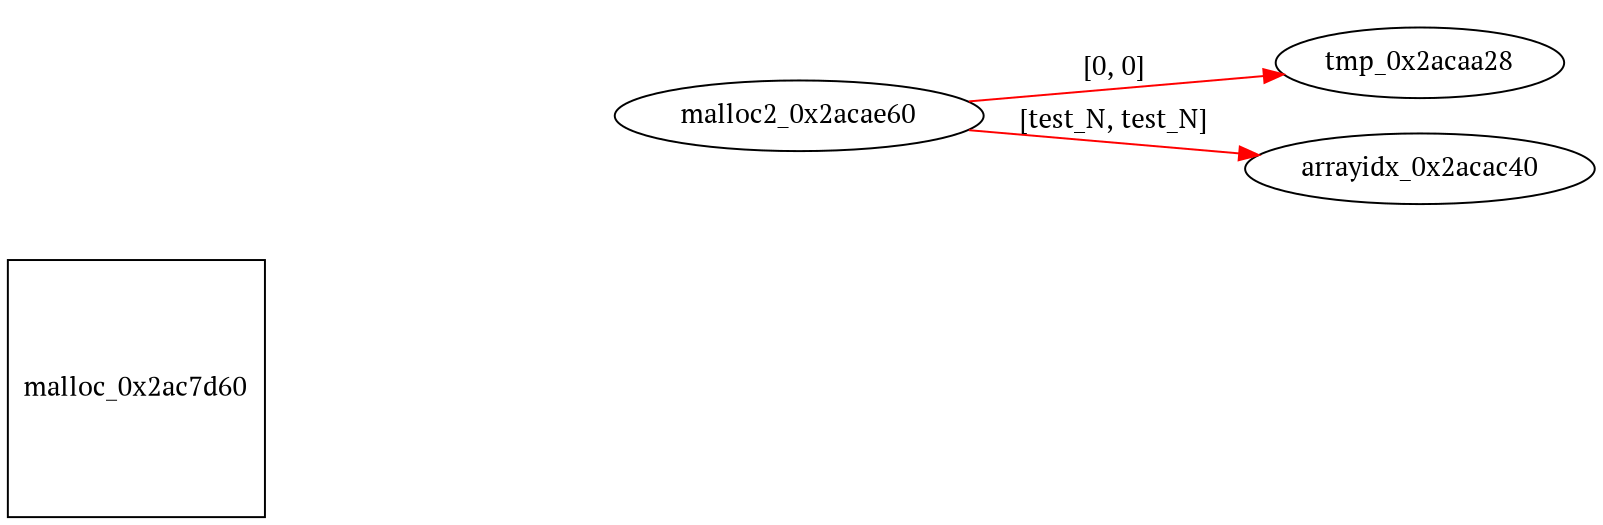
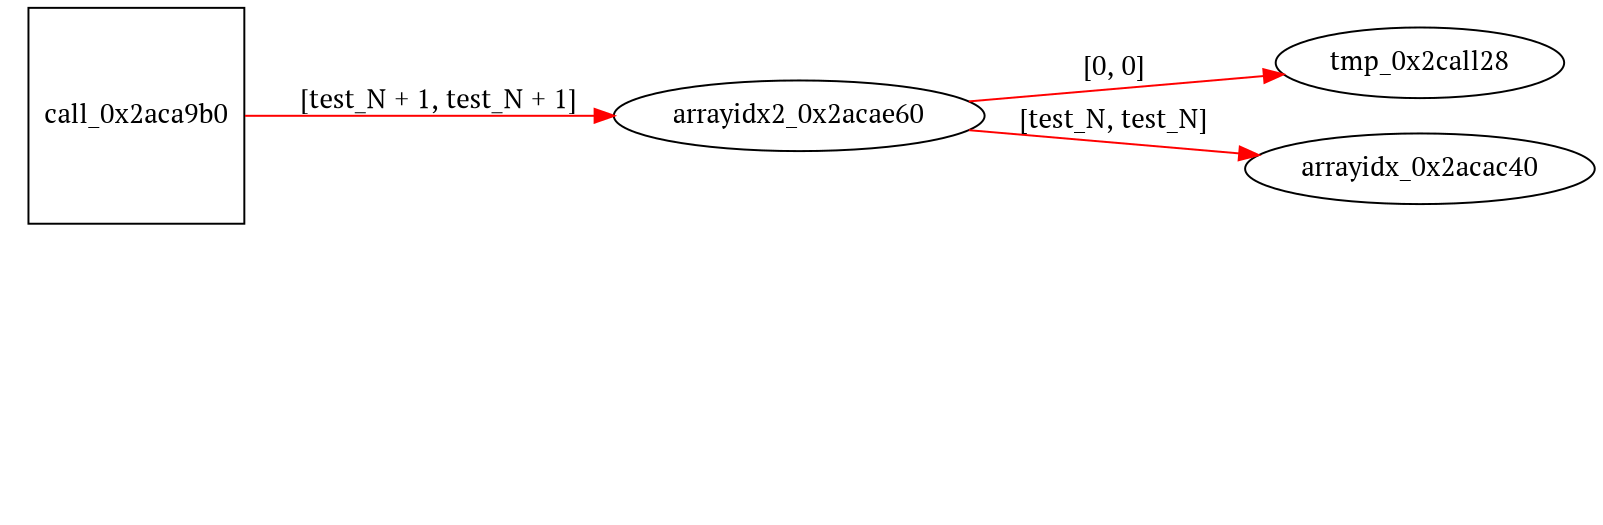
(1420, 63) -> (1420, 63)
none -> (136, 116)
(799, 116) -> (799, 116)
(136, 389) -> none
